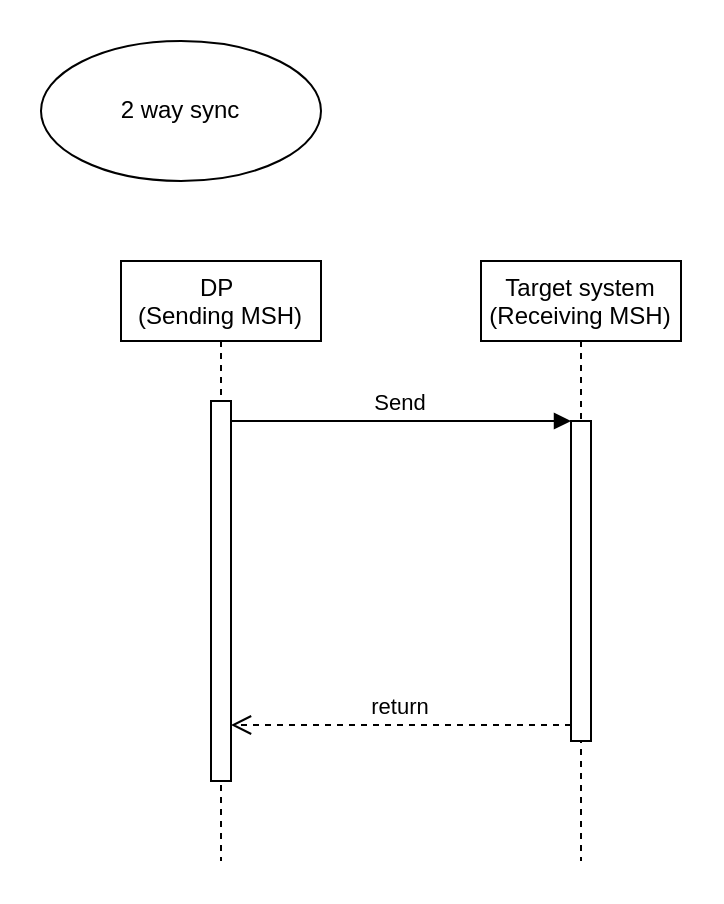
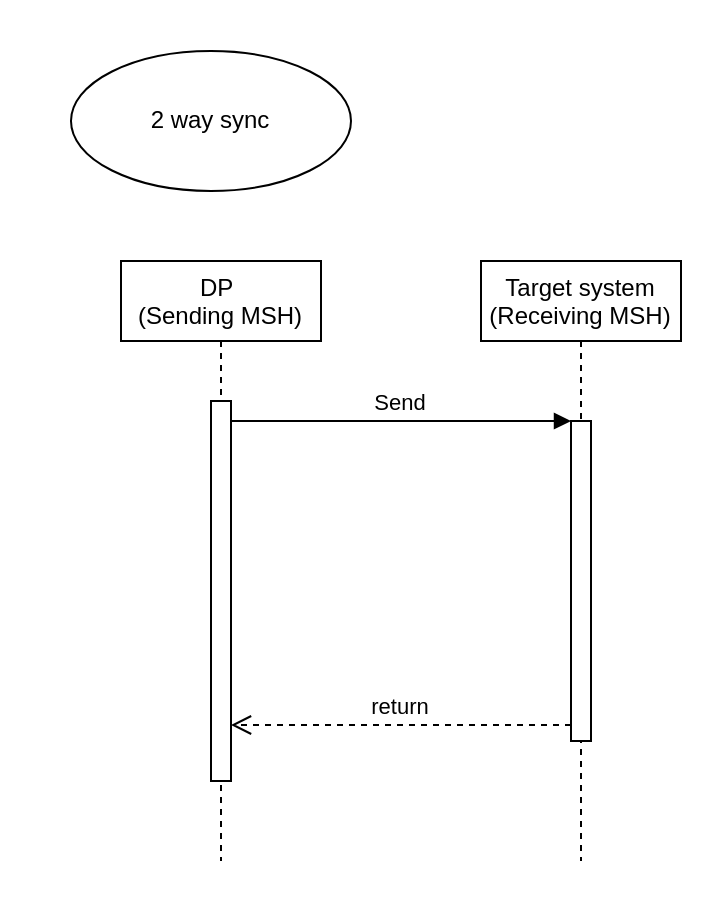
(181, 111) -> (211, 121)
